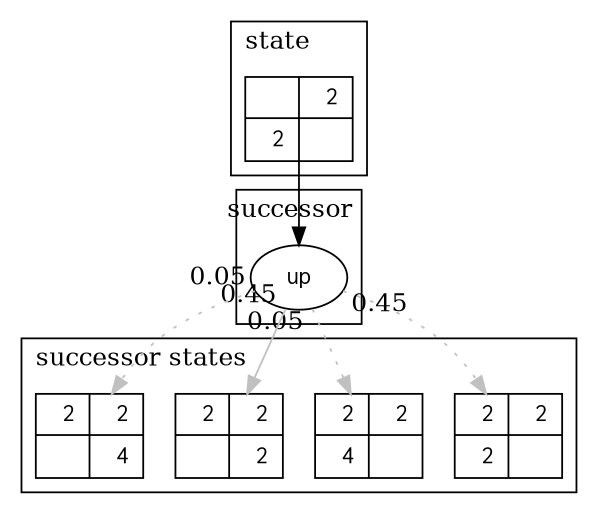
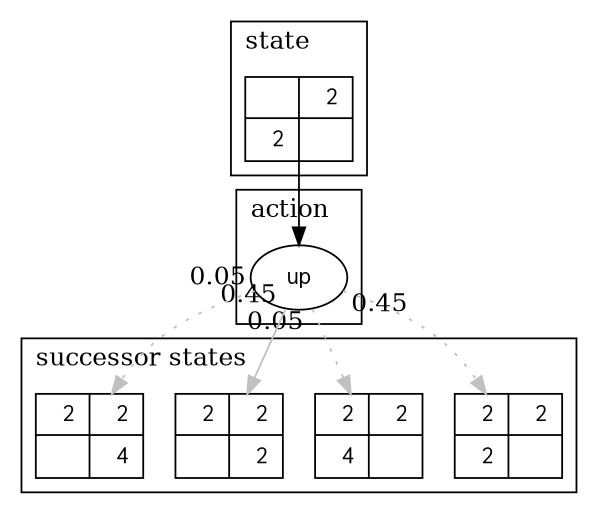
(290, 210) -> (290, 210)
